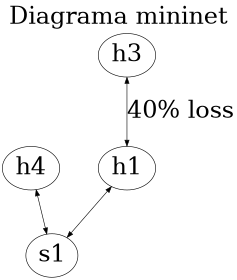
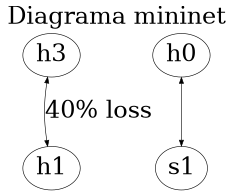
(31, 168) -> (181, 55)
(89, 212) -> none
